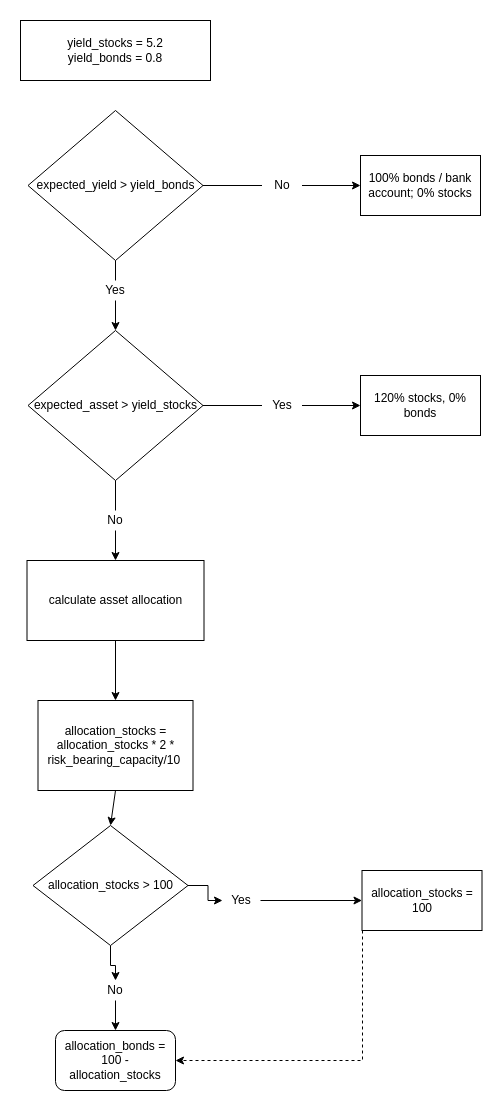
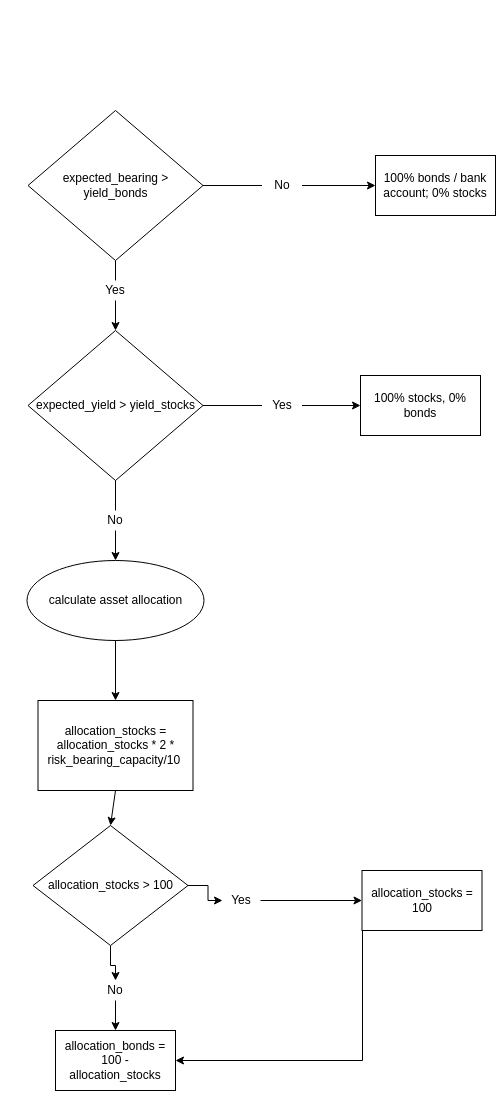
(116, 51) -> none
(116, 186) -> (116, 186)
(421, 186) -> (436, 186)
(116, 406) -> (116, 406)
(421, 406) -> (421, 406)
(116, 601) -> (116, 601)
(116, 1061) -> (116, 1061)
(337, 1061) -> (337, 1061)
